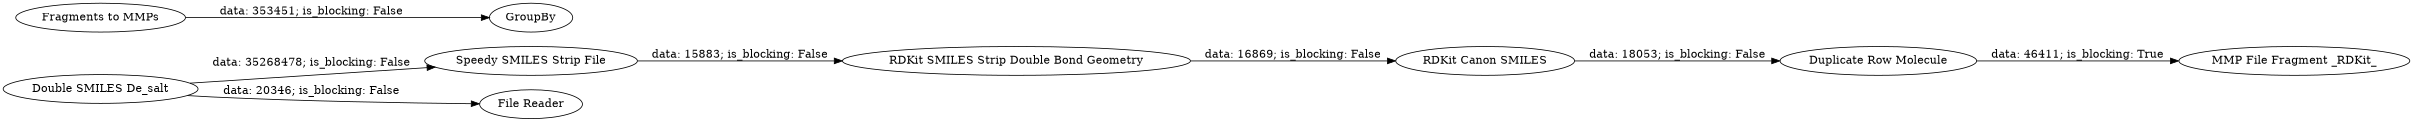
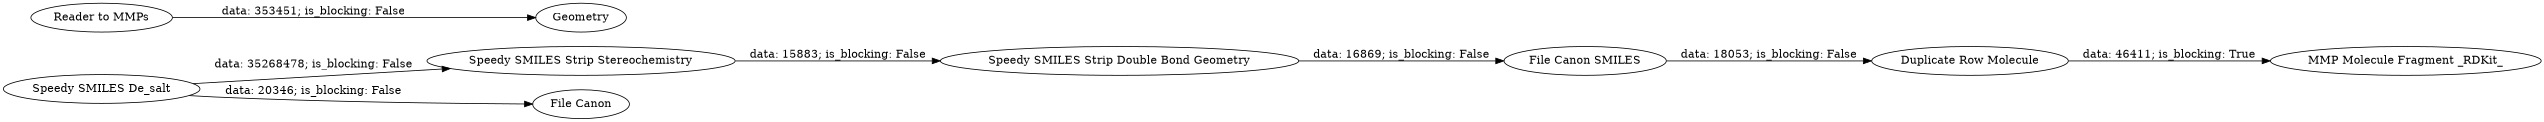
(101, 18) -> (102, 18)
(531, 18) -> (581, 18)
(531, 61) -> (581, 61)
(1016, 61) -> (1120, 61)
(1485, 61) -> (1585, 61)
(2294, 61) -> (2406, 61)
(101, 89) -> (102, 89)
(531, 104) -> (581, 104)
